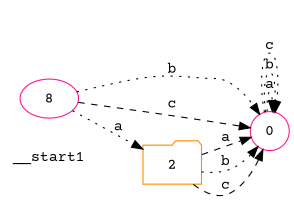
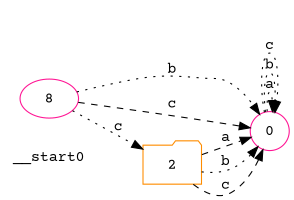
(119, 126) -> (119, 126)
(49, 157) -> (49, 157)
